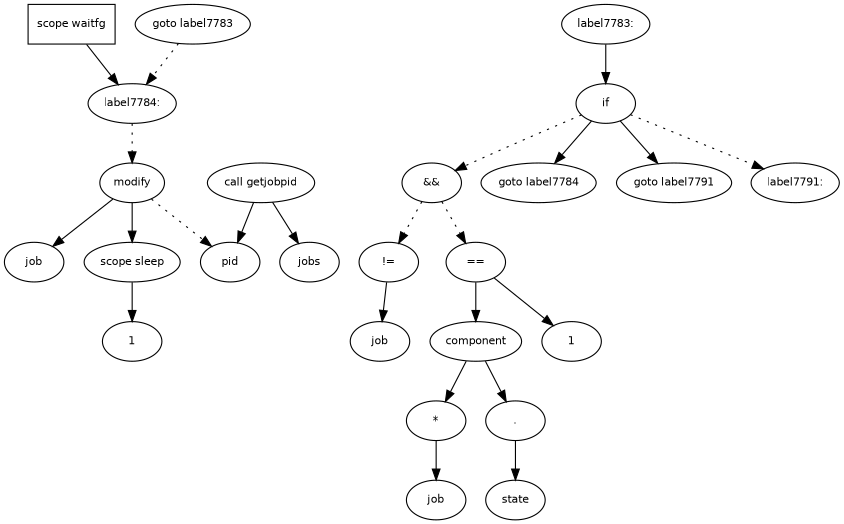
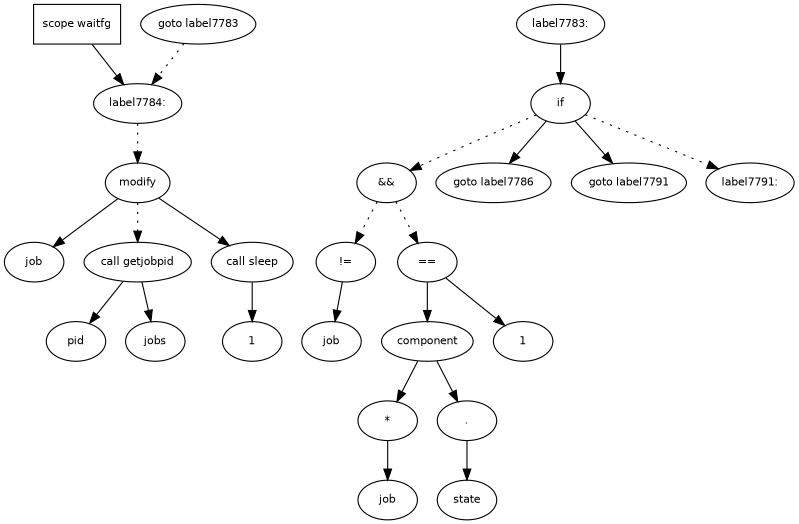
(539, 183) -> (493, 183)
(177, 219) -> (138, 217)
(132, 262) -> (252, 262)
